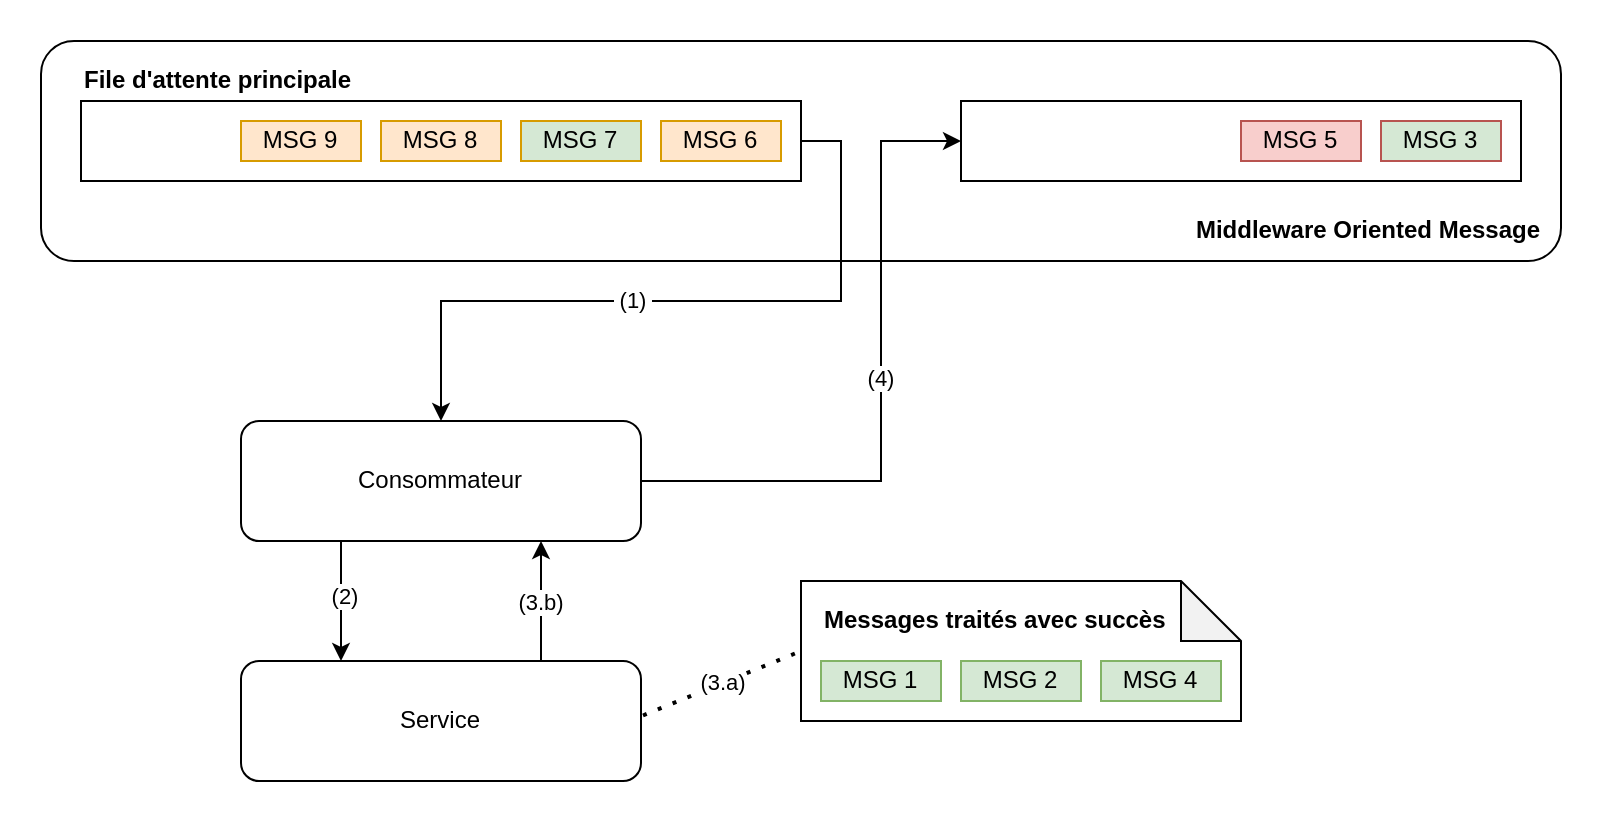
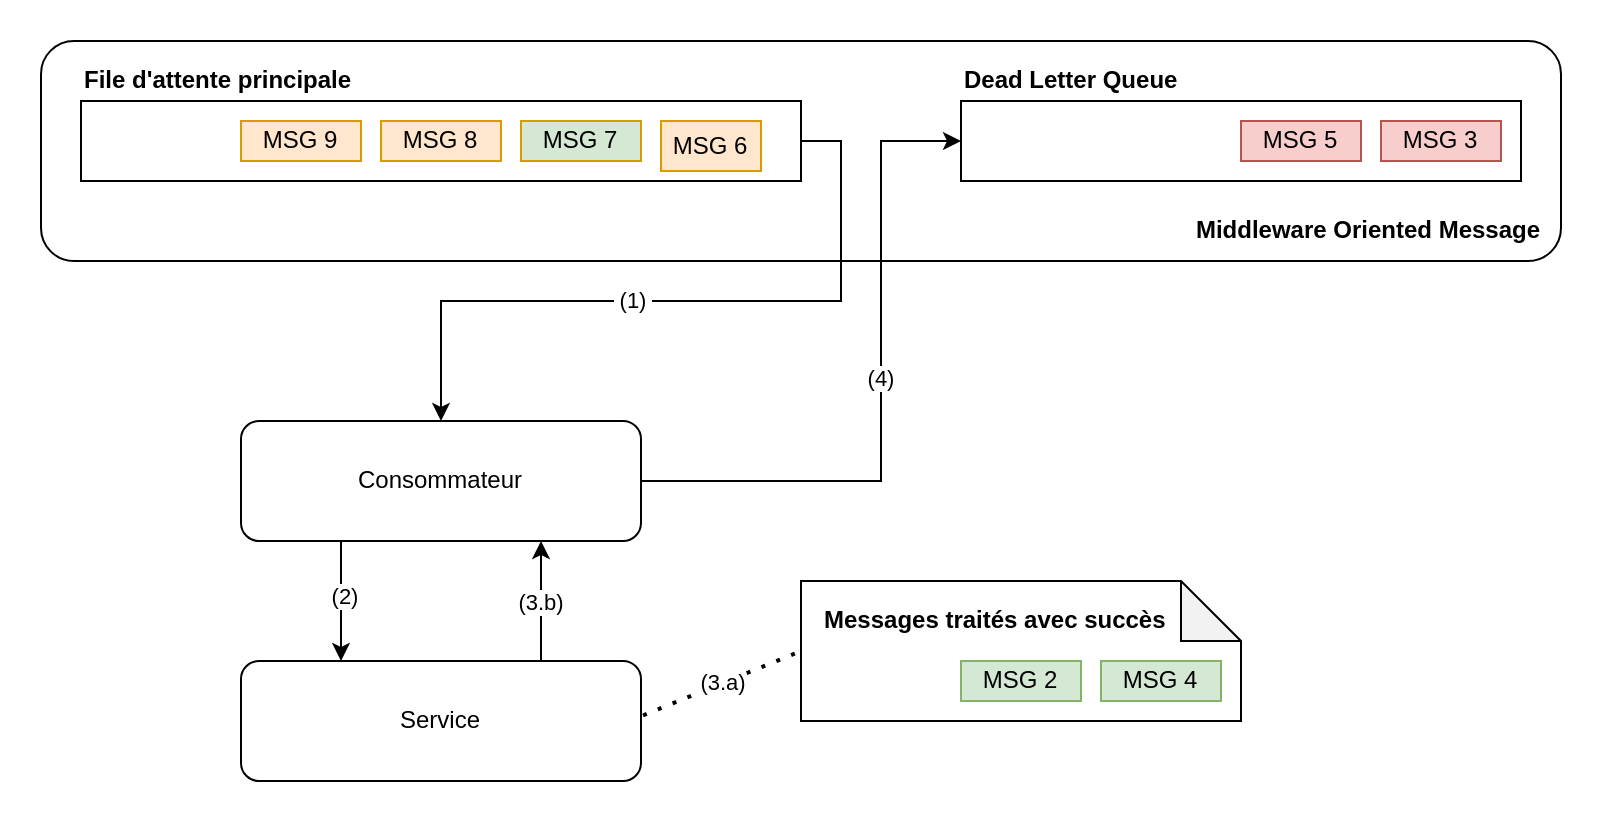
none -> (1111, 81)
(721, 141) -> (711, 146)
(1441, 141) -> (1441, 141)
(881, 681) -> none
